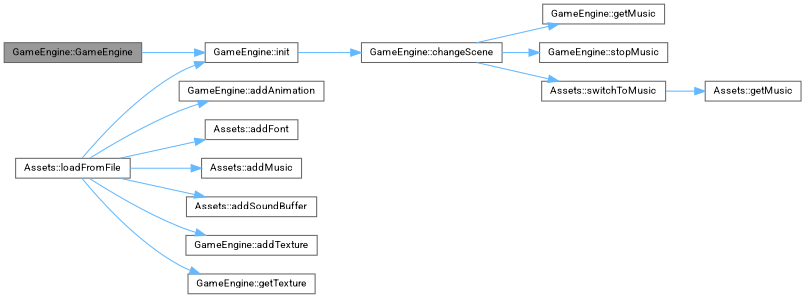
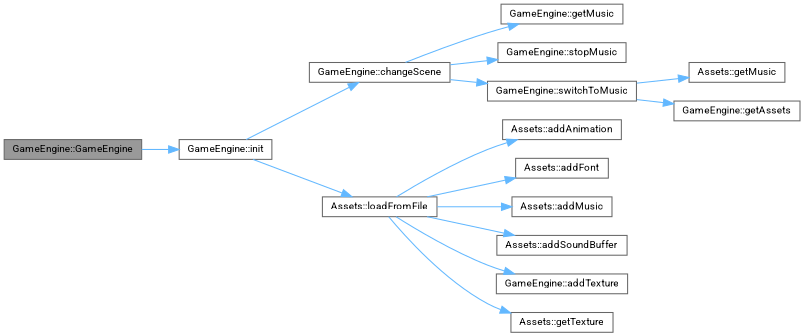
(252, 91) -> (562, 130)
(604, 91) -> (562, 91)
(134, 105) -> (297, 176)
none -> (737, 111)
(252, 284) -> (562, 322)
